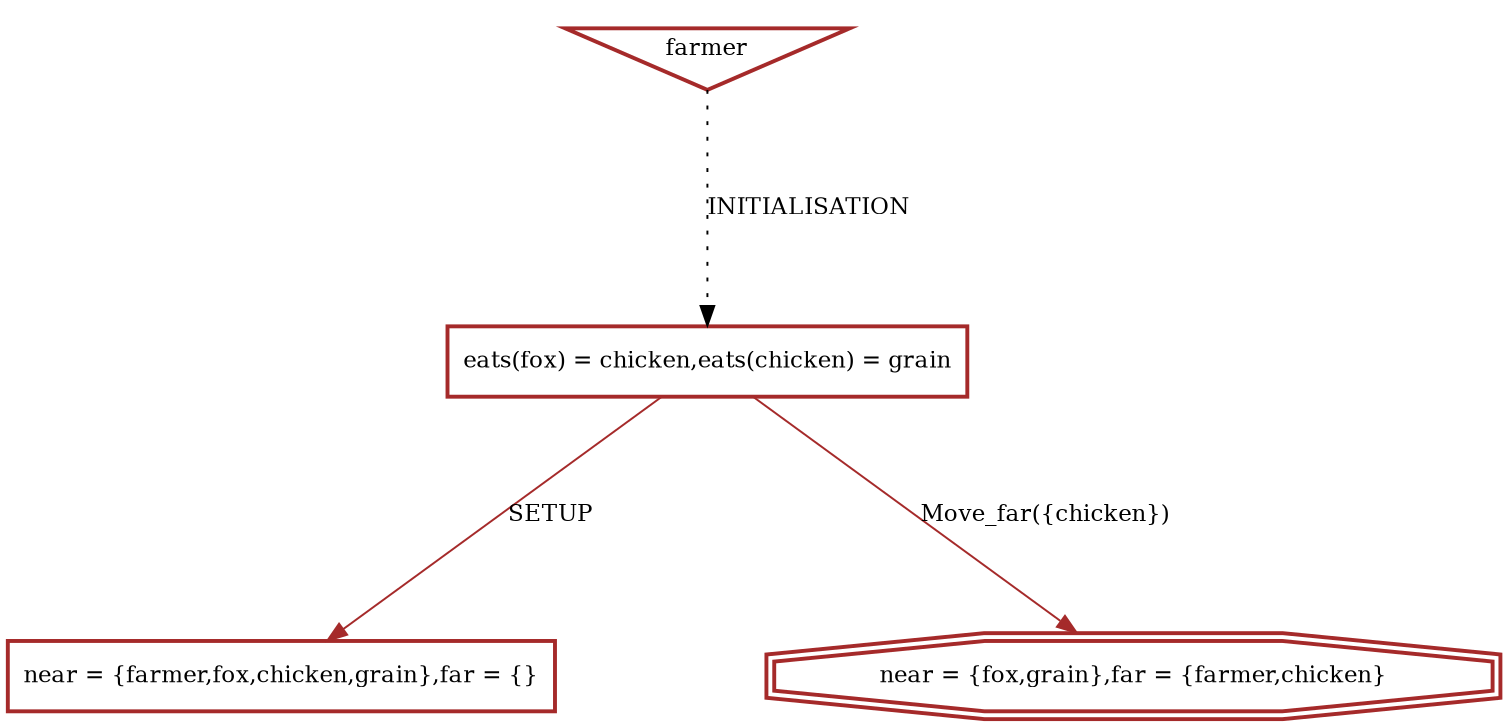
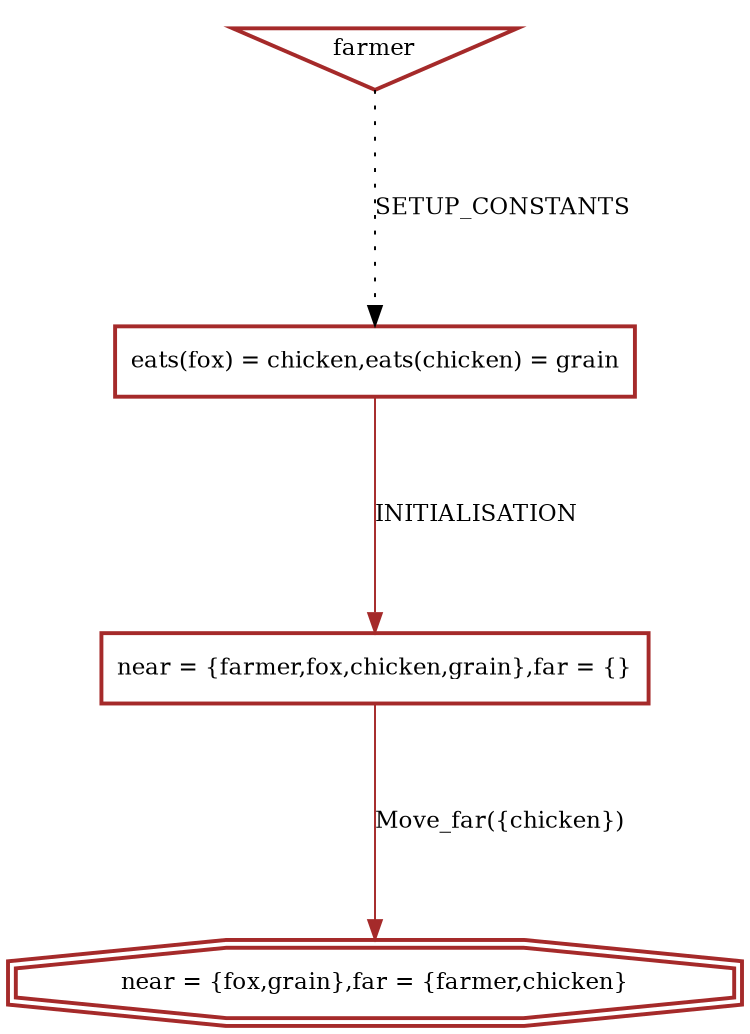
(809, 208) -> (503, 208)
(907, 509) -> (375, 812)
(551, 515) -> (477, 515)
